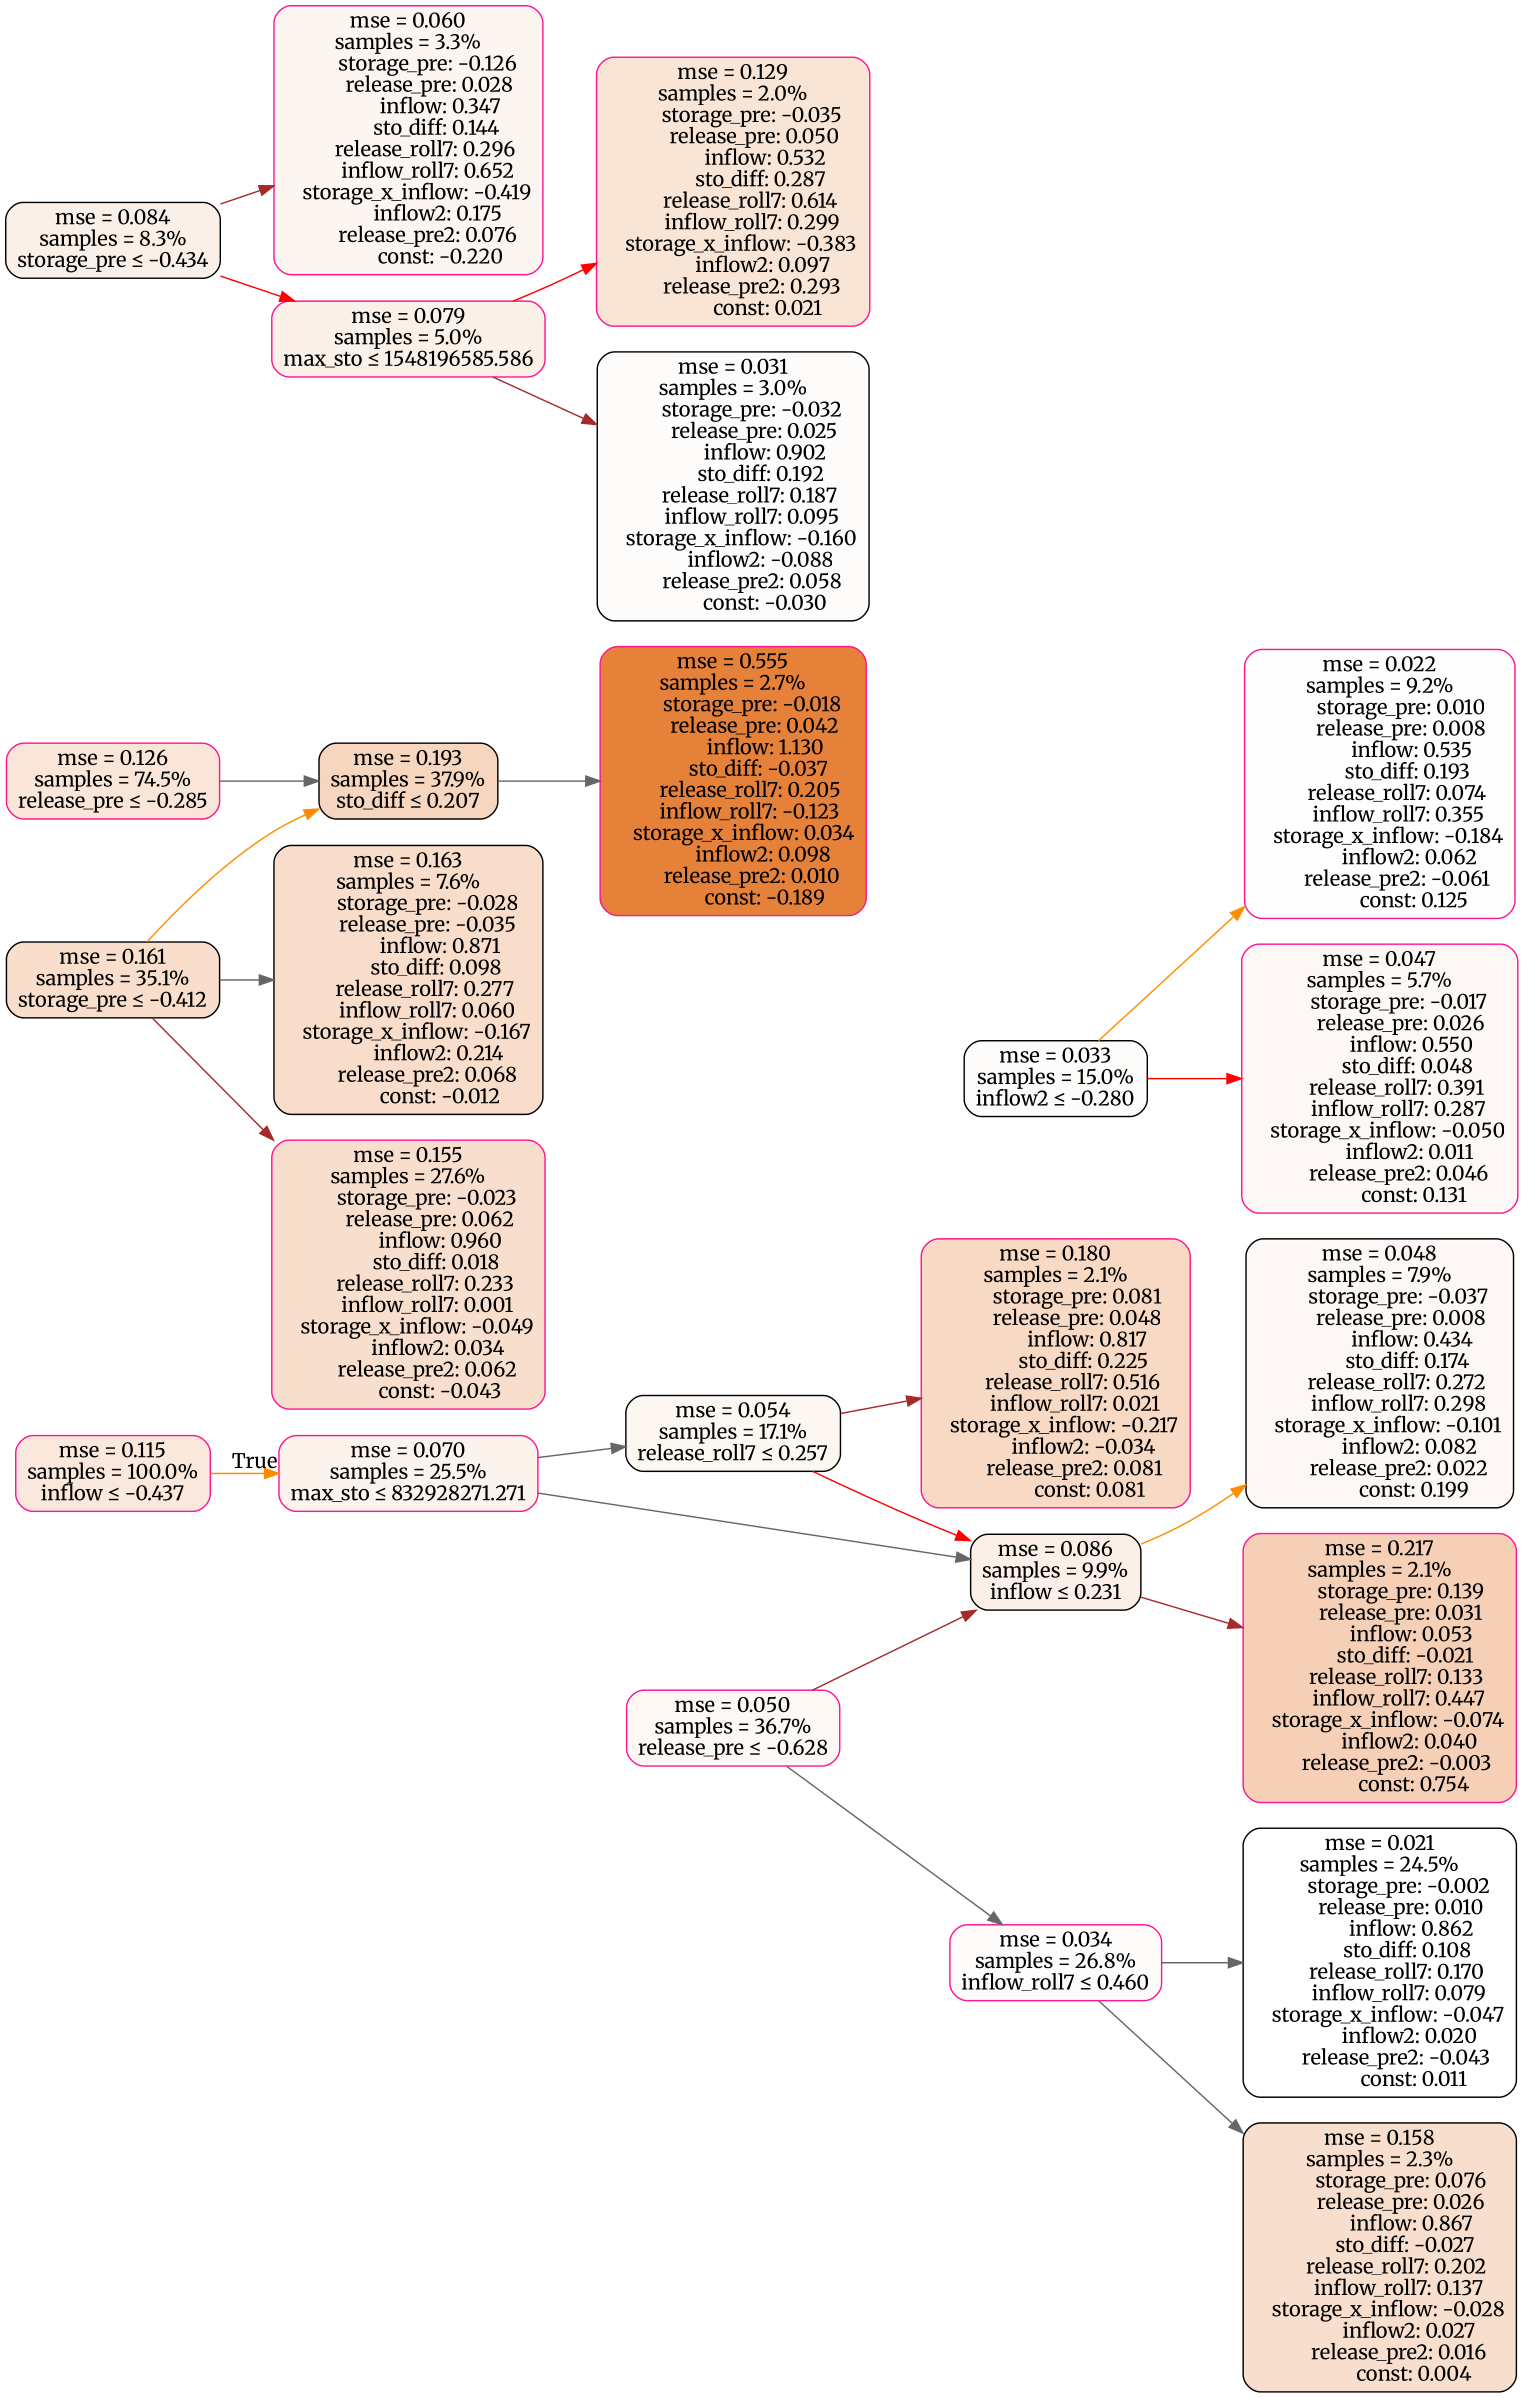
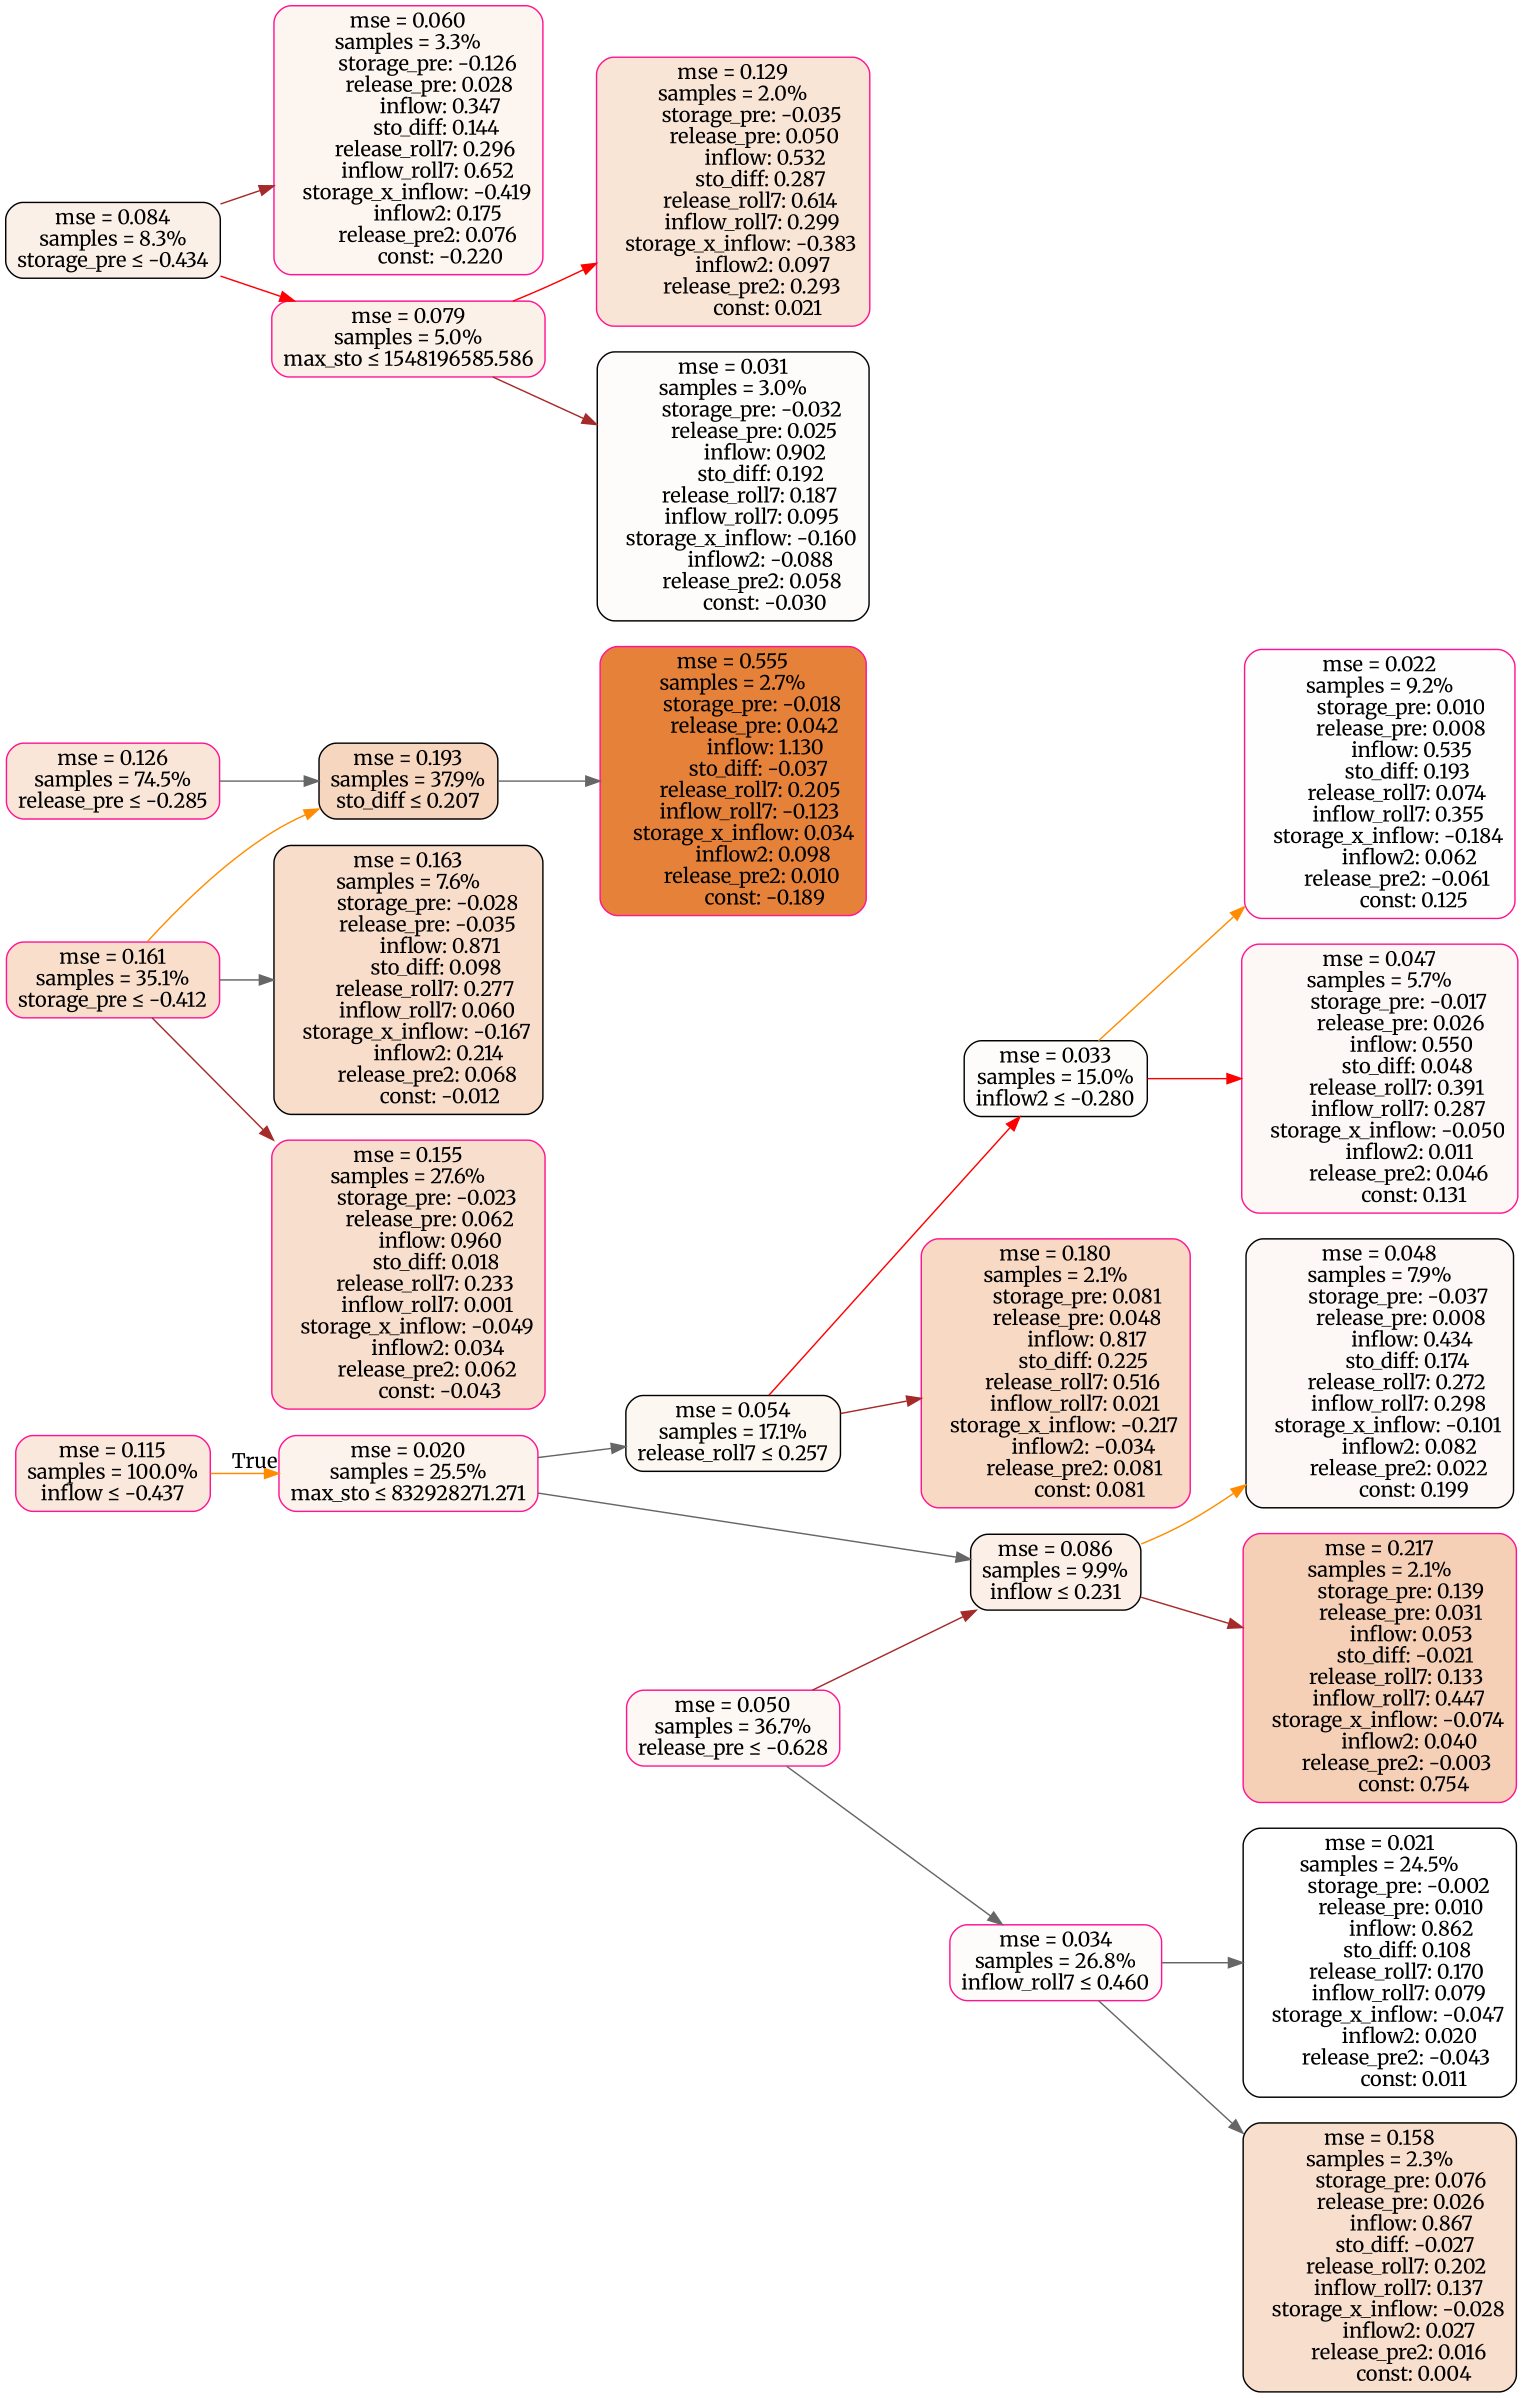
(113, 980) -> (113, 980)
(408, 1473) -> (408, 1473)
(884, 1504) -> (889, 1261)
